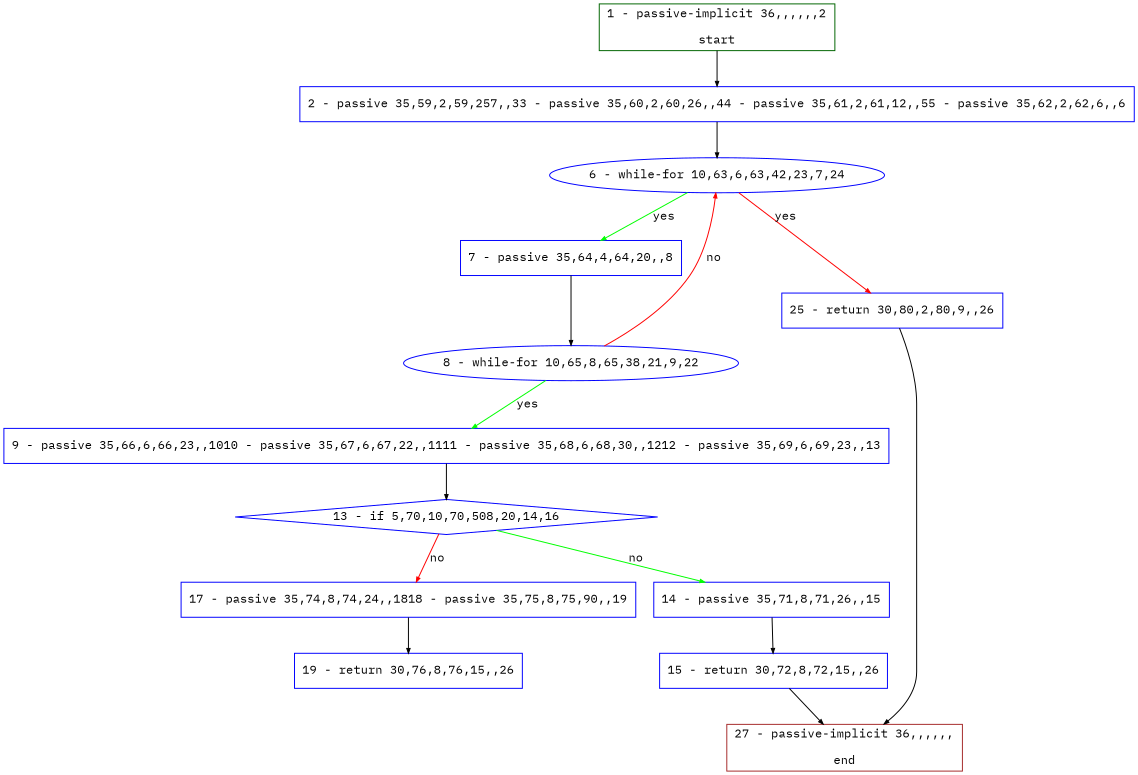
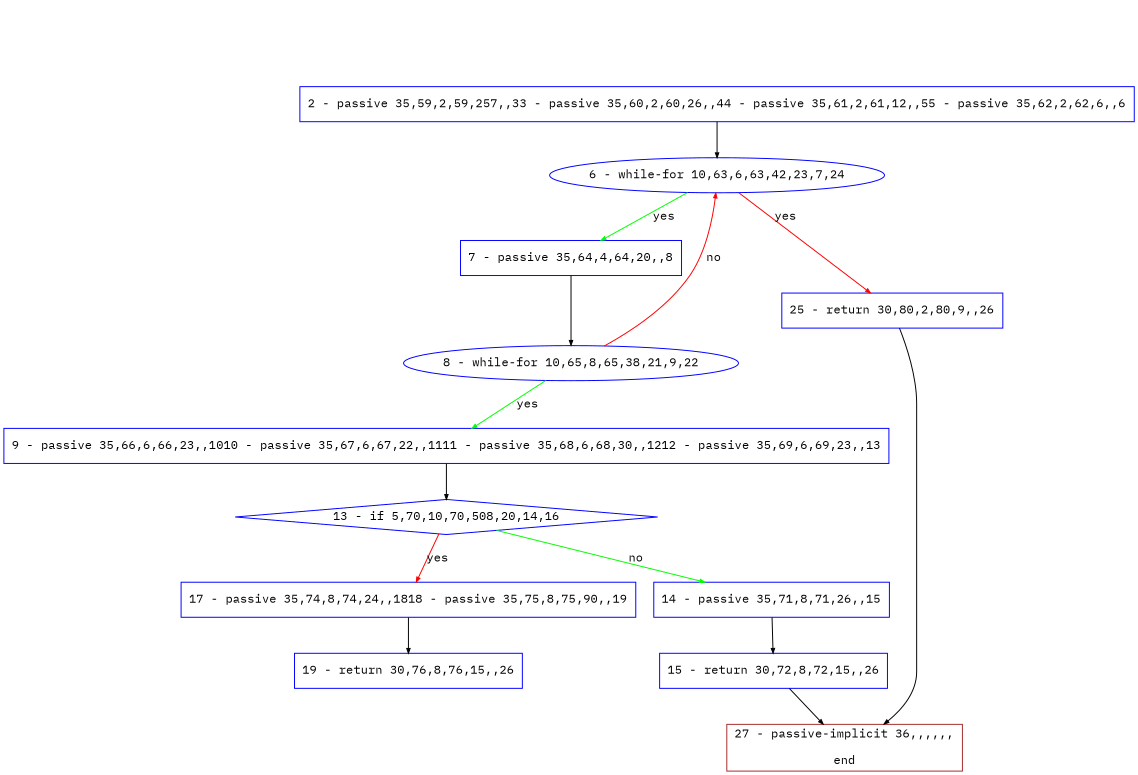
(717, 27) -> none
(438, 558) -> (438, 558)
